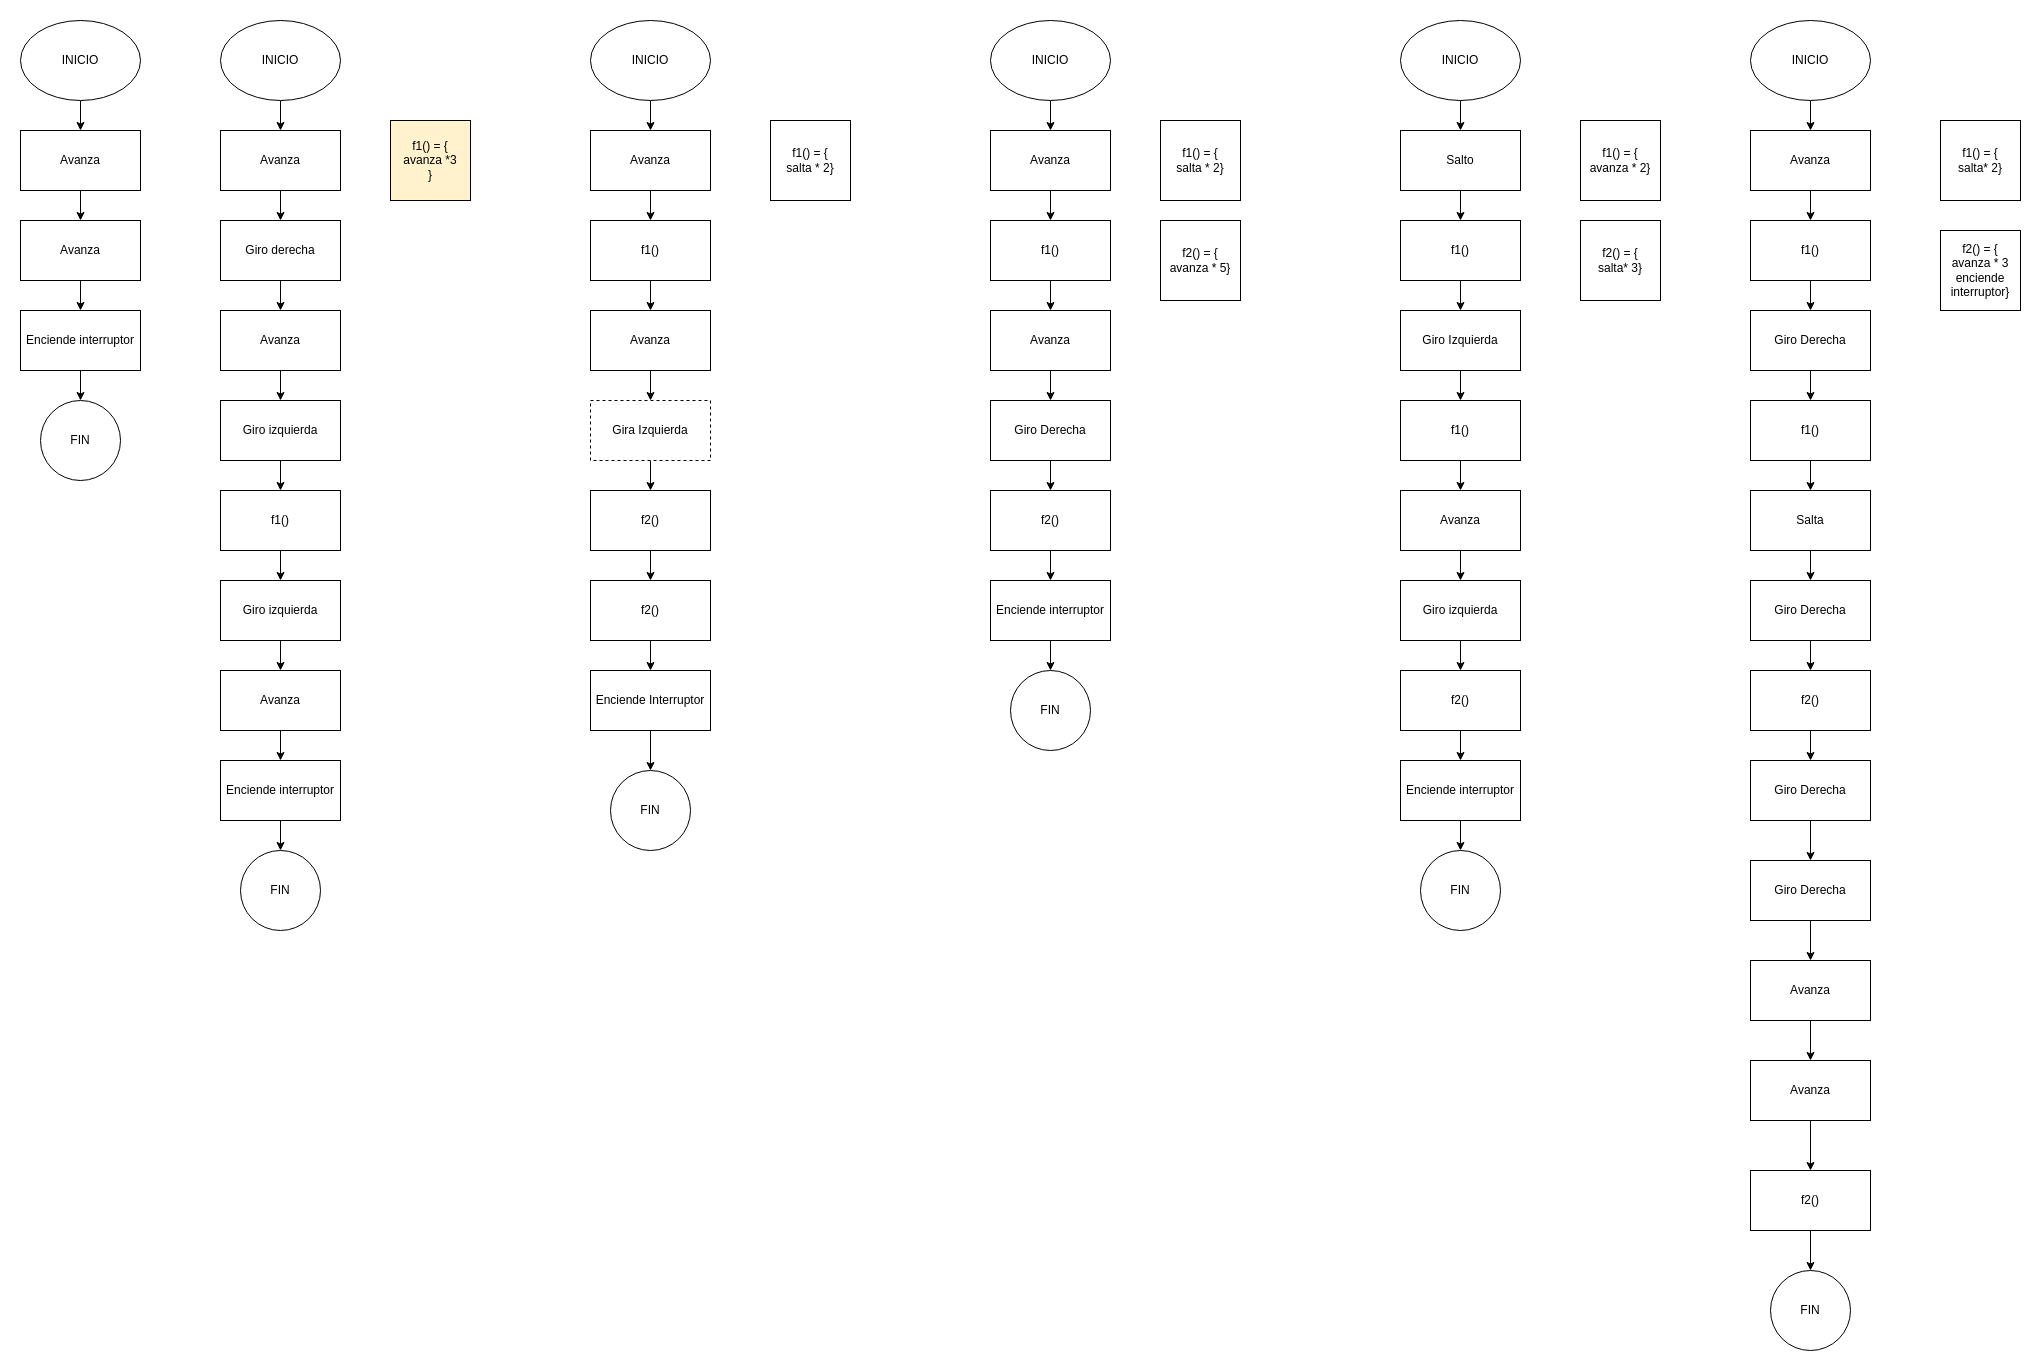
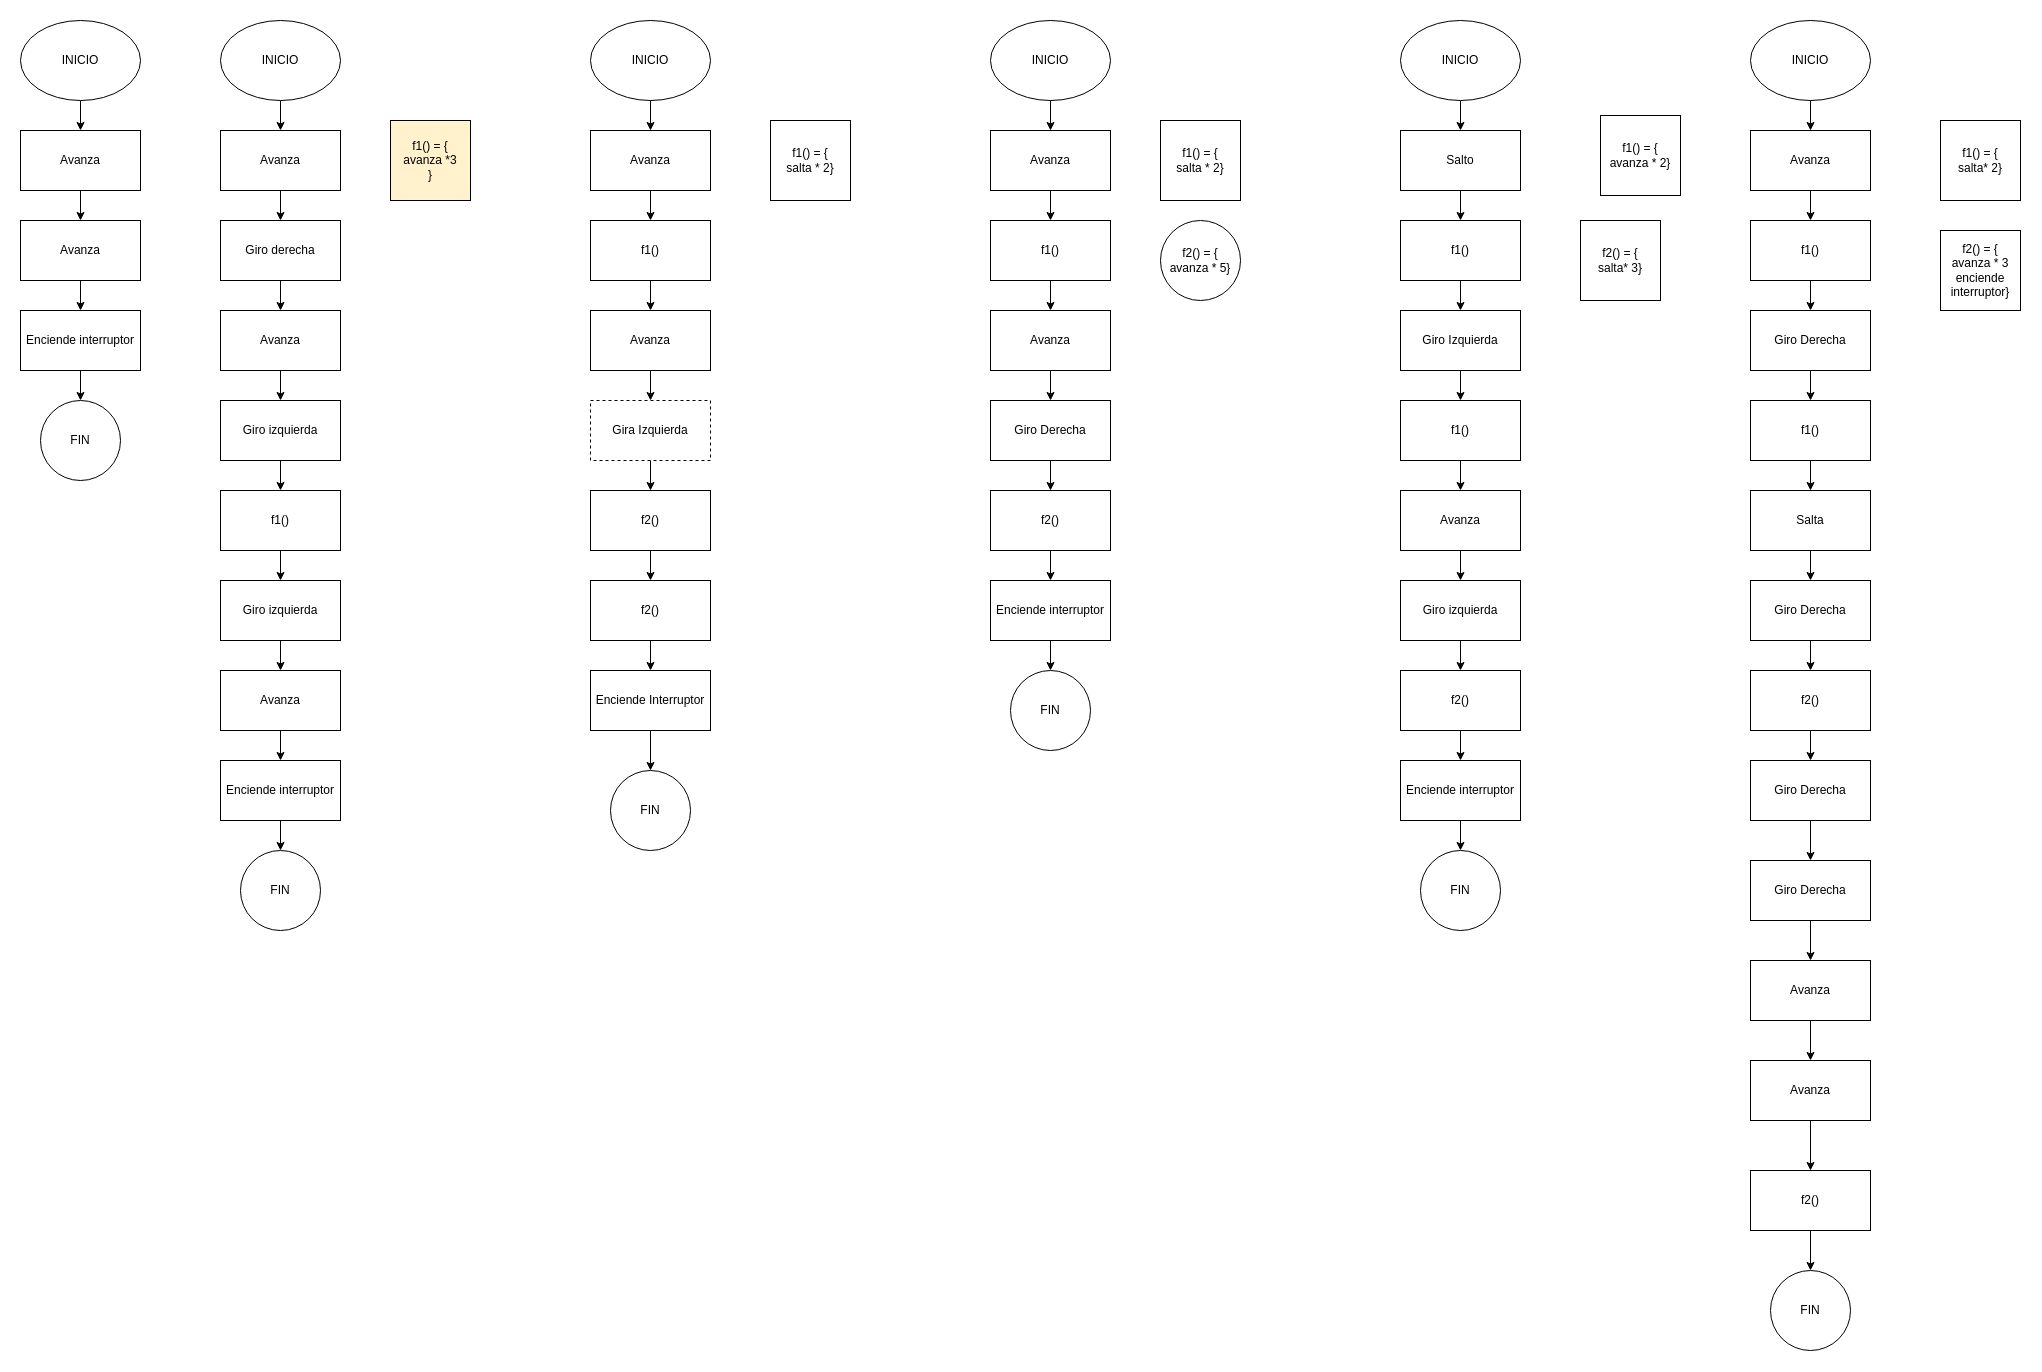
(1621, 161) -> (1641, 156)
(1201, 261) -> (1201, 261)
